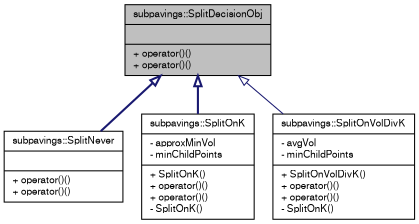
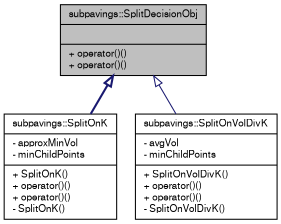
(64, 167) -> none
(308, 209) -> (185, 209)
